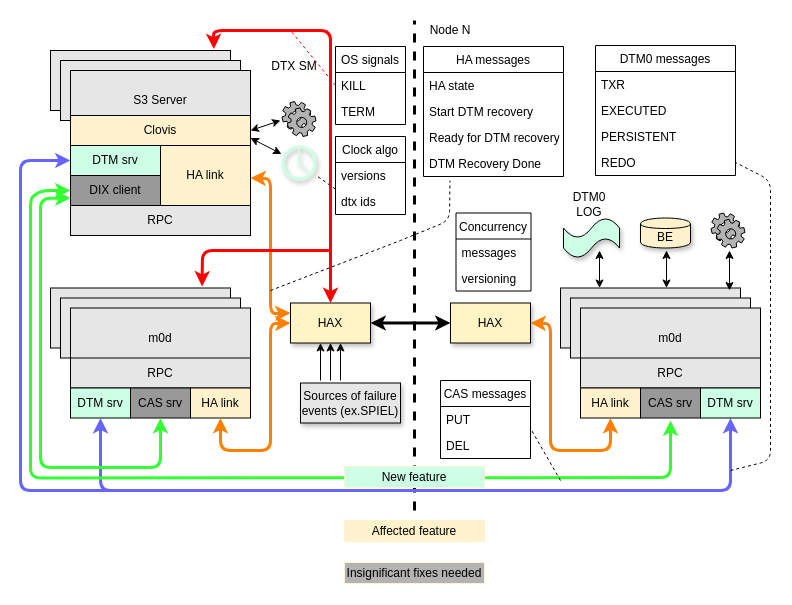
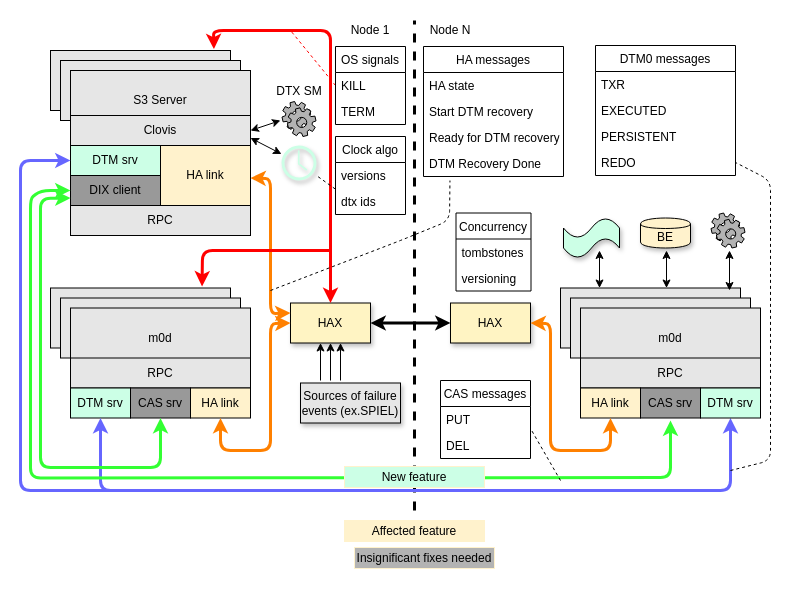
none -> (371, 31)
(294, 67) -> (299, 92)
(161, 131) -> (161, 131)
(590, 205) -> none
(488, 253) -> (495, 253)
(415, 573) -> (425, 558)
